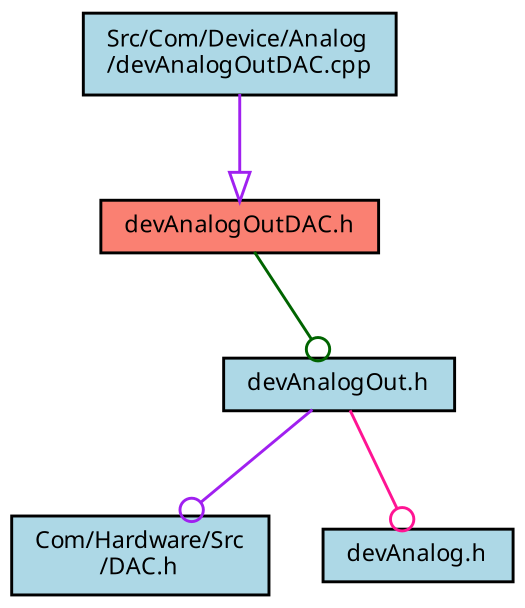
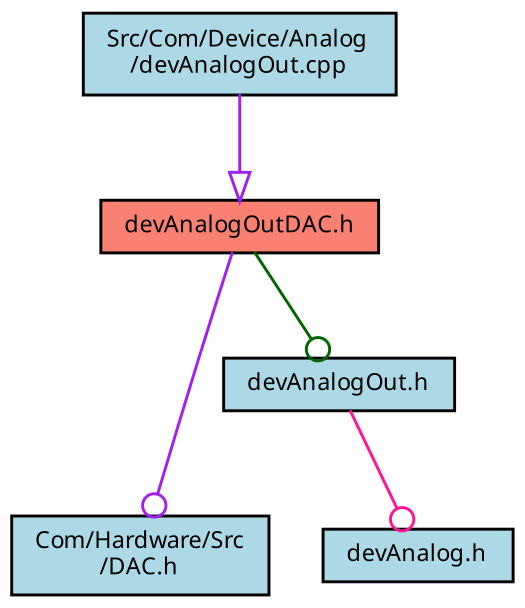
(240, 54) -> (240, 54)
(257, 456) -> (194, 373)
